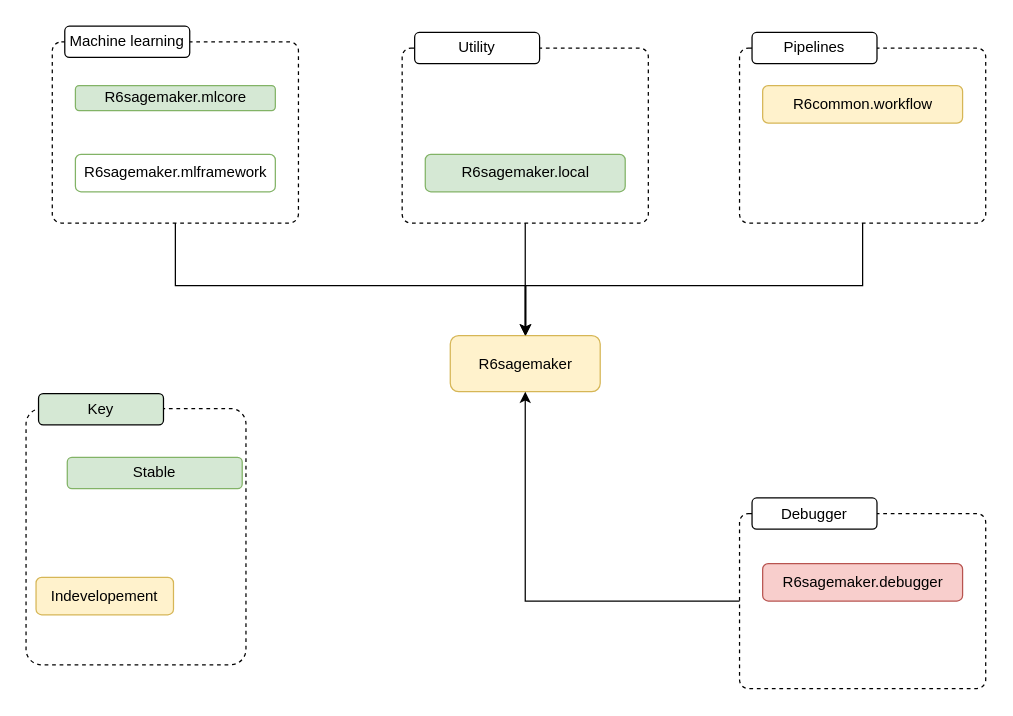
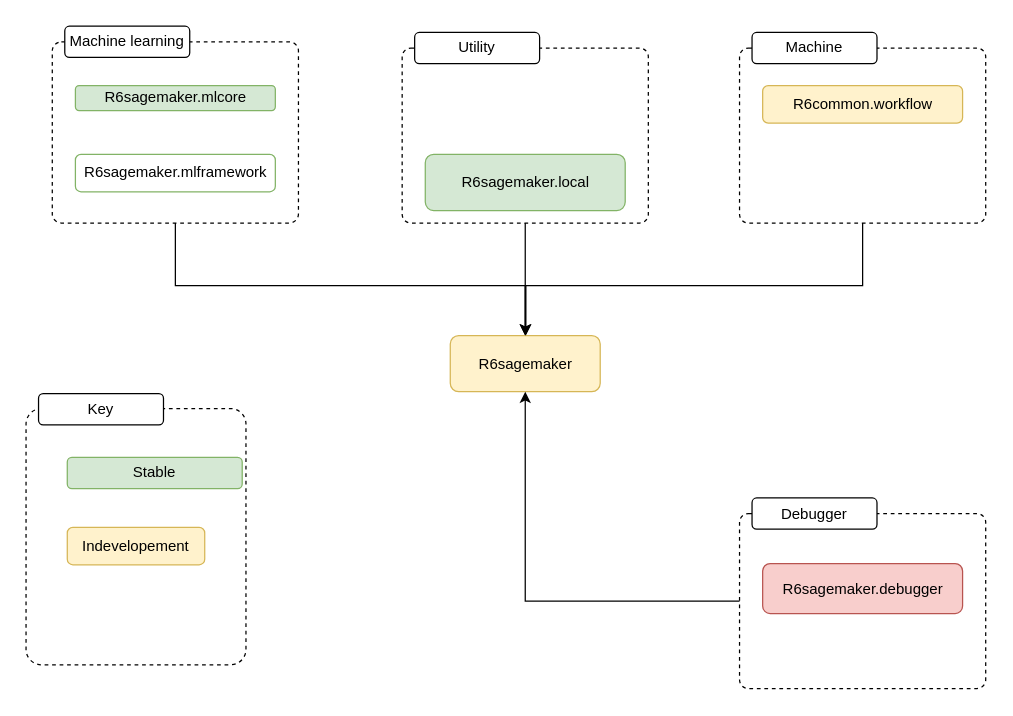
(814, 48) -> (814, 48)
(525, 173) -> (525, 183)
(101, 409) -> (101, 409)
(863, 583) -> (863, 589)
(104, 596) -> (136, 546)
